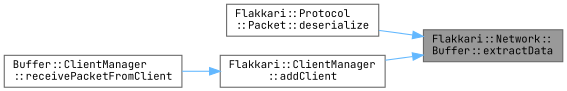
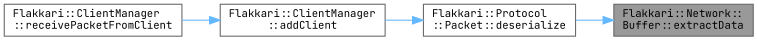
(399, 58) -> (399, 20)
(93, 71) -> (93, 20)
